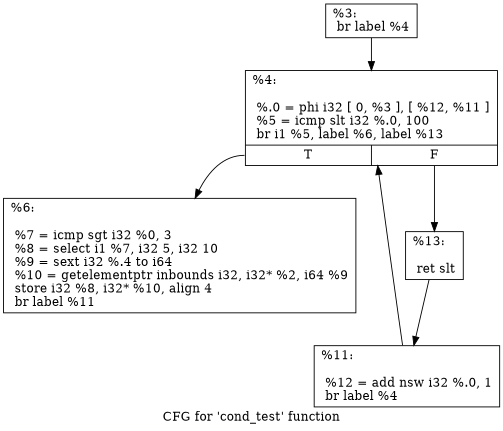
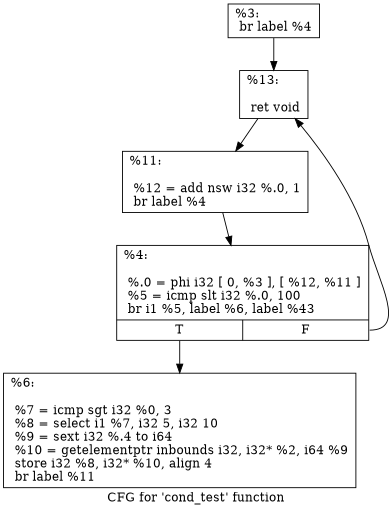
(371, 50) -> (274, 50)
(348, 134) -> (220, 309)
(434, 269) -> (274, 108)
